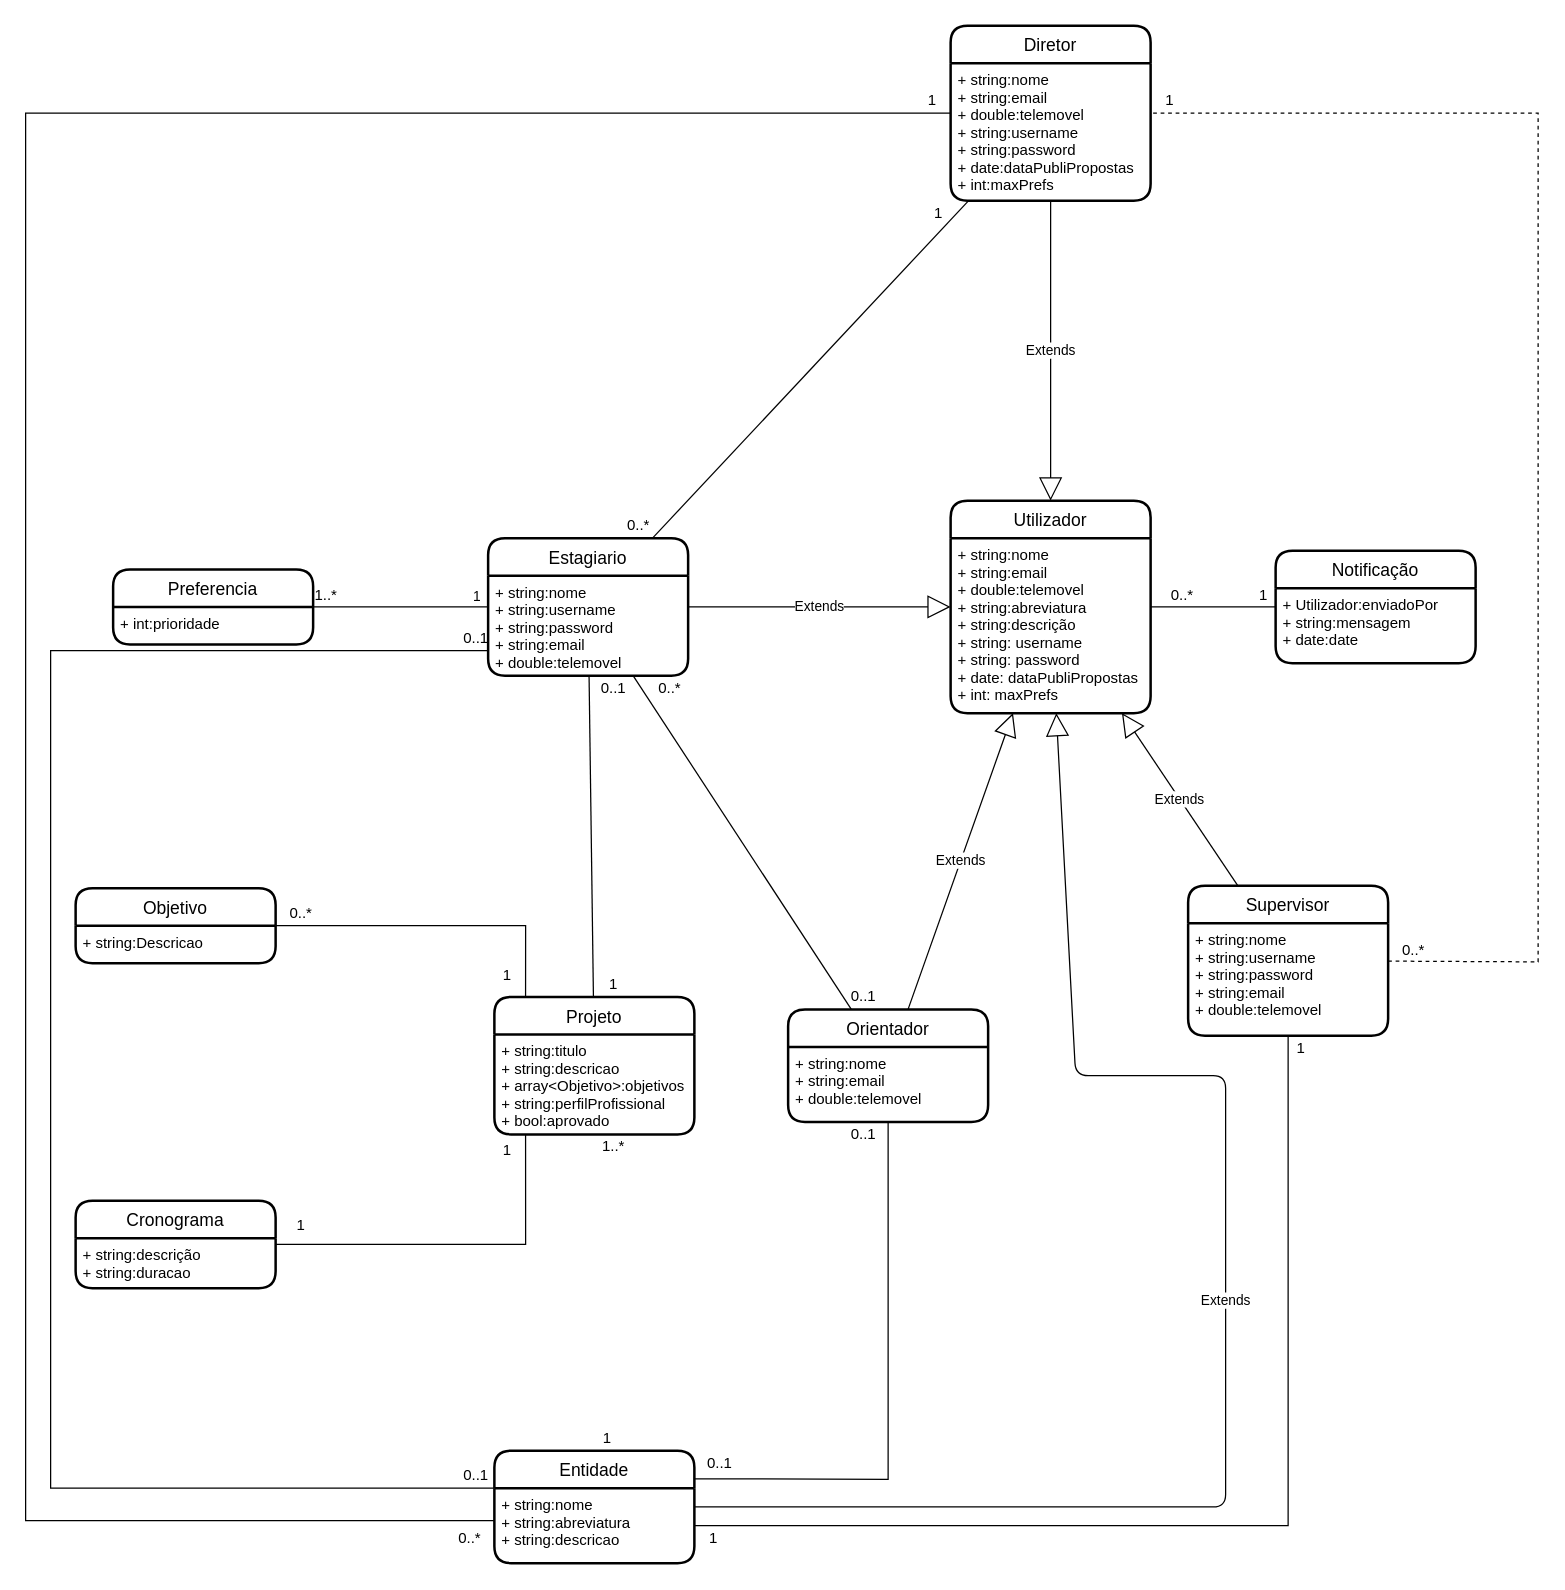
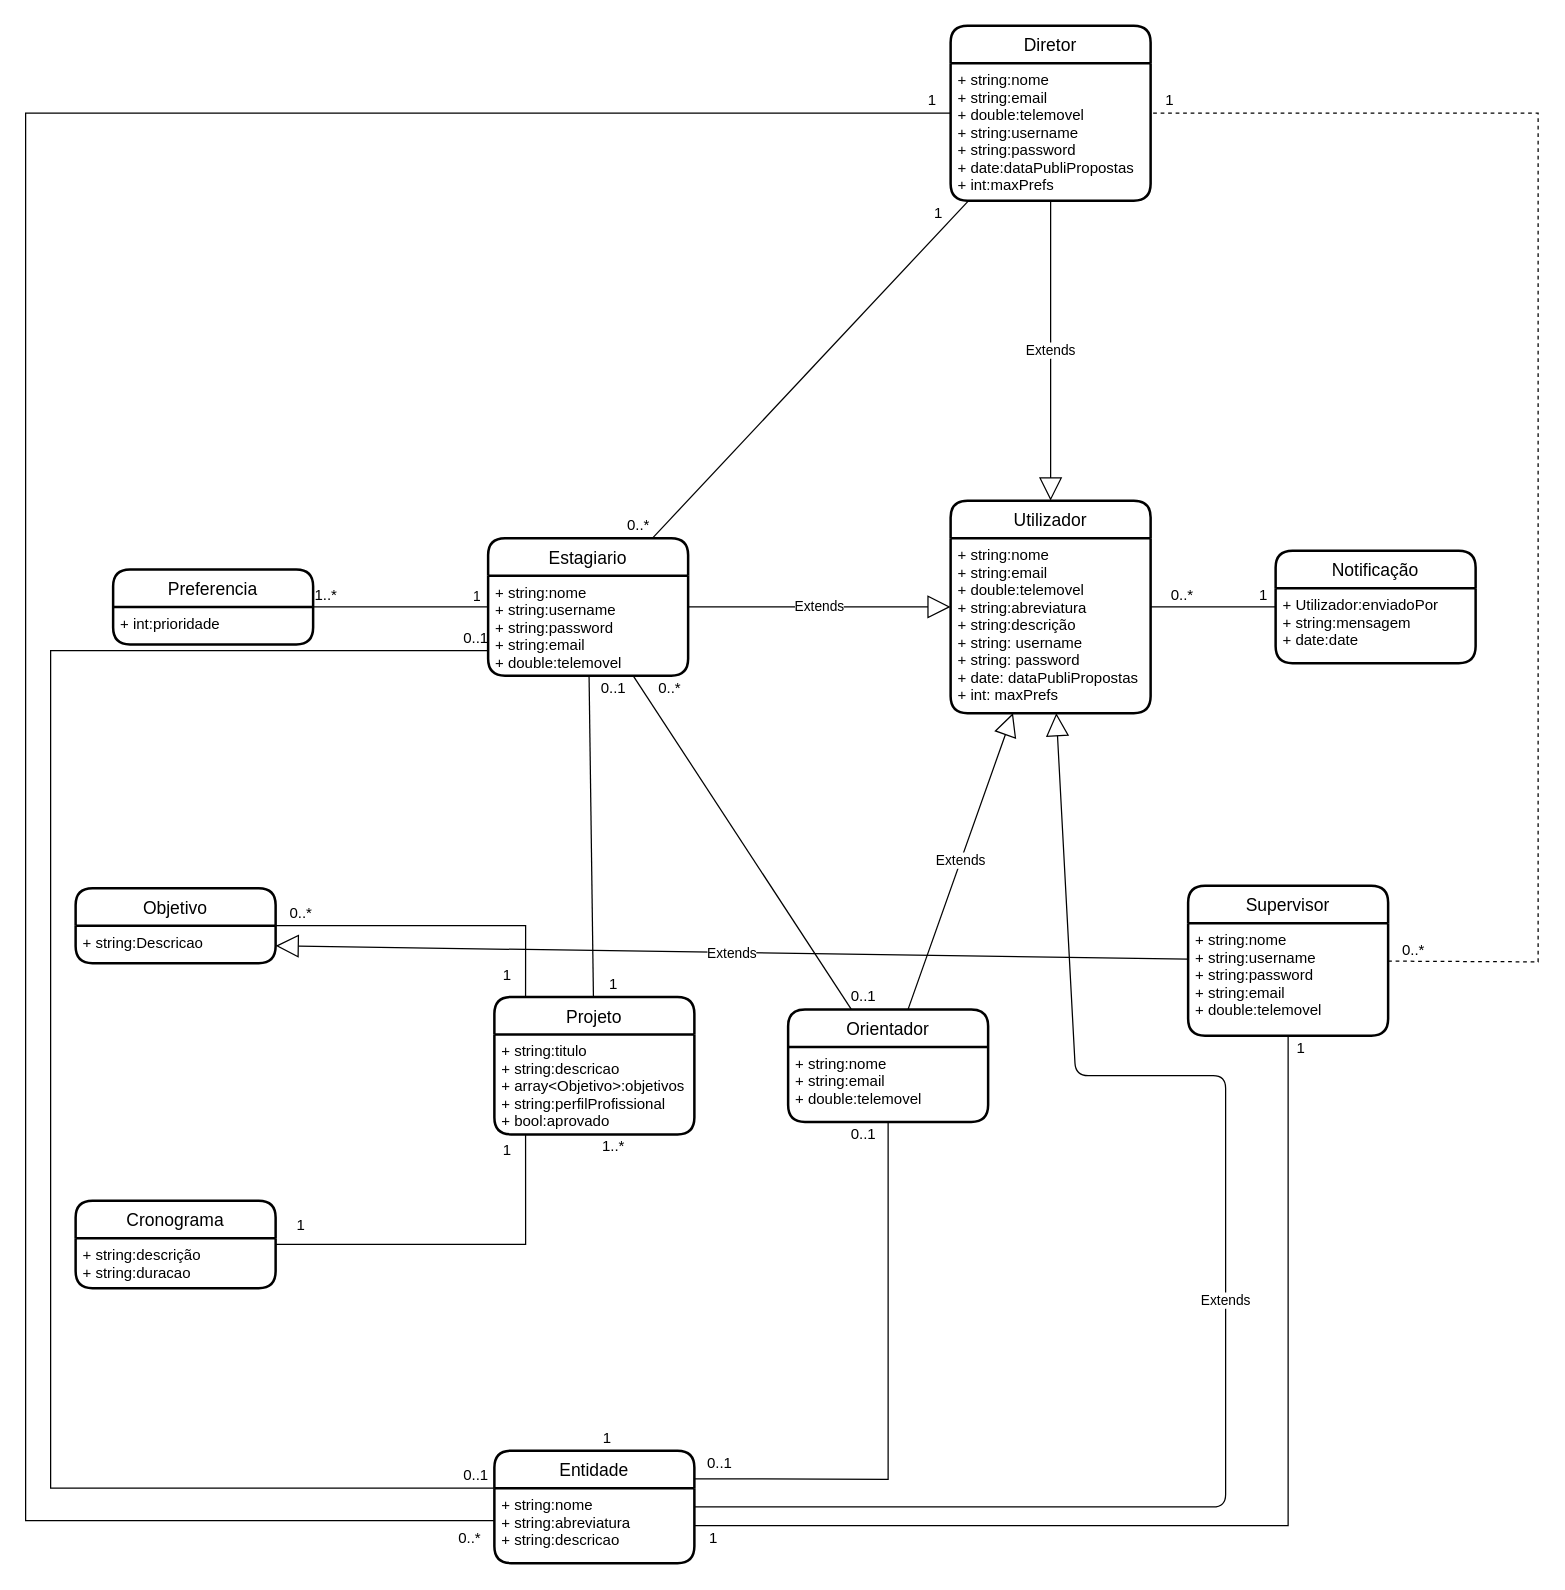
(1186, 808) -> (743, 953)
